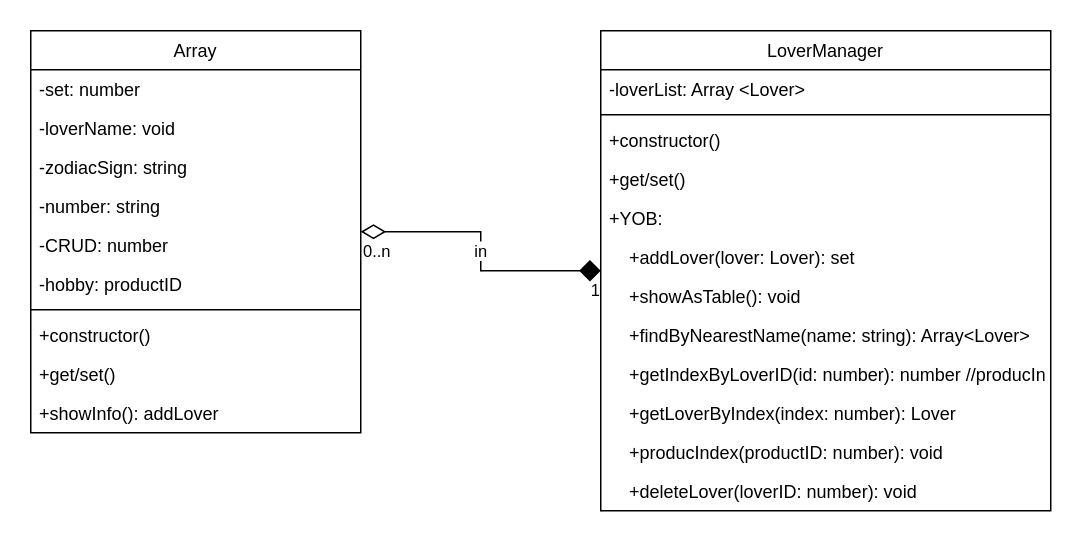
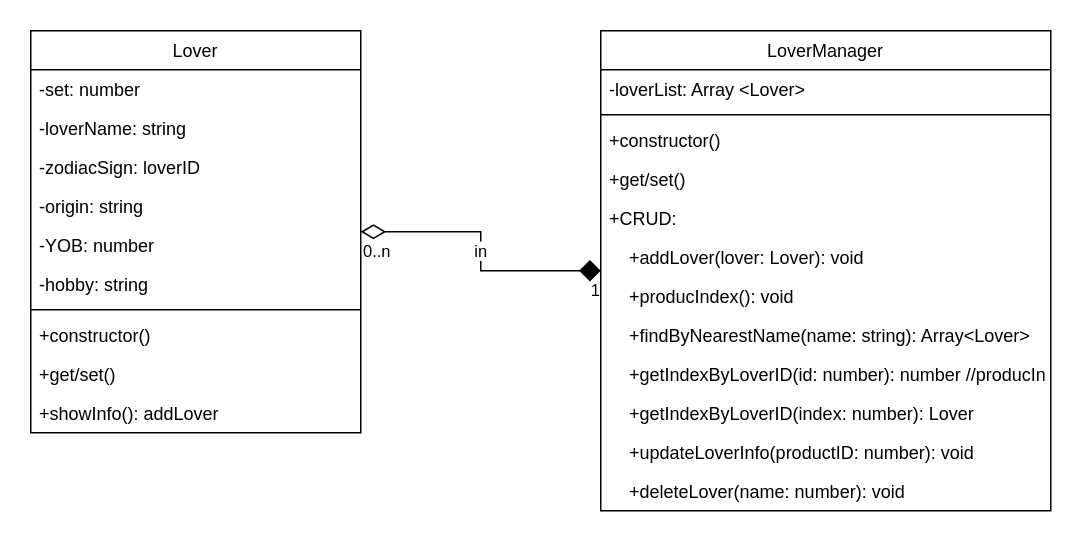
(195, 51) -> (195, 51)
(110, 129) -> (120, 129)
(123, 168) -> (128, 168)
(108, 207) -> (103, 207)
(632, 219) -> (637, 219)
(100, 246) -> (95, 246)
(738, 258) -> (741, 258)
(120, 285) -> (103, 285)
(700, 297) -> (703, 297)
(789, 414) -> (799, 414)
(784, 453) -> (804, 453)
(769, 492) -> (756, 492)
